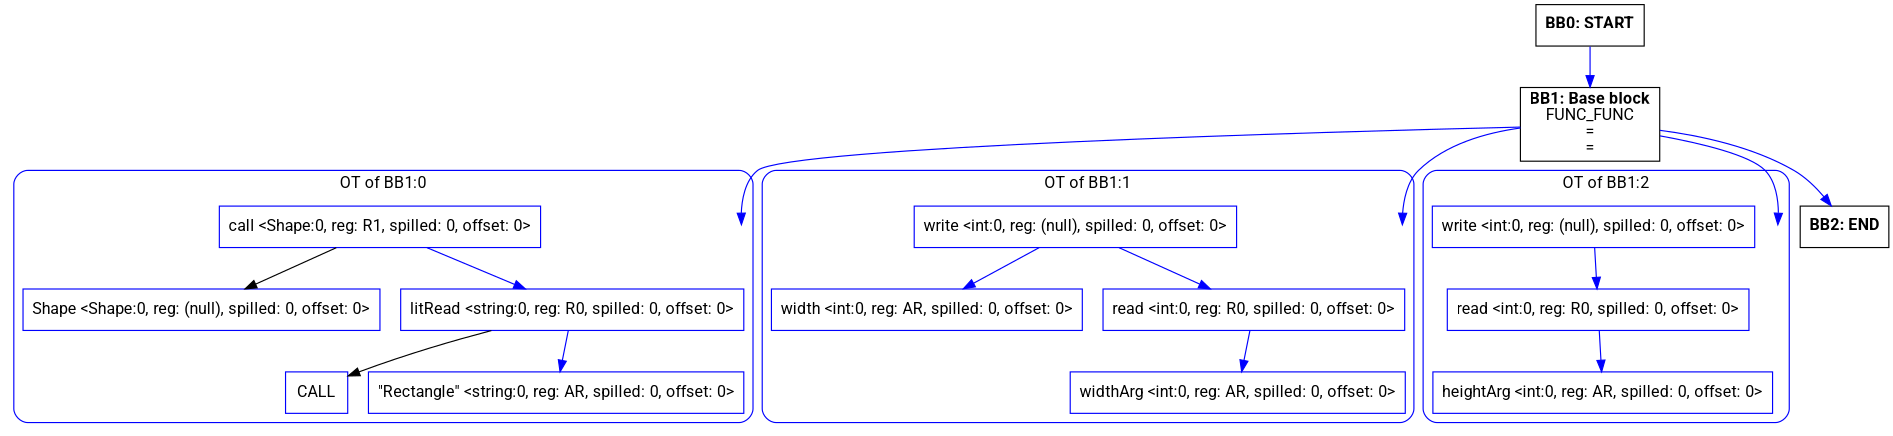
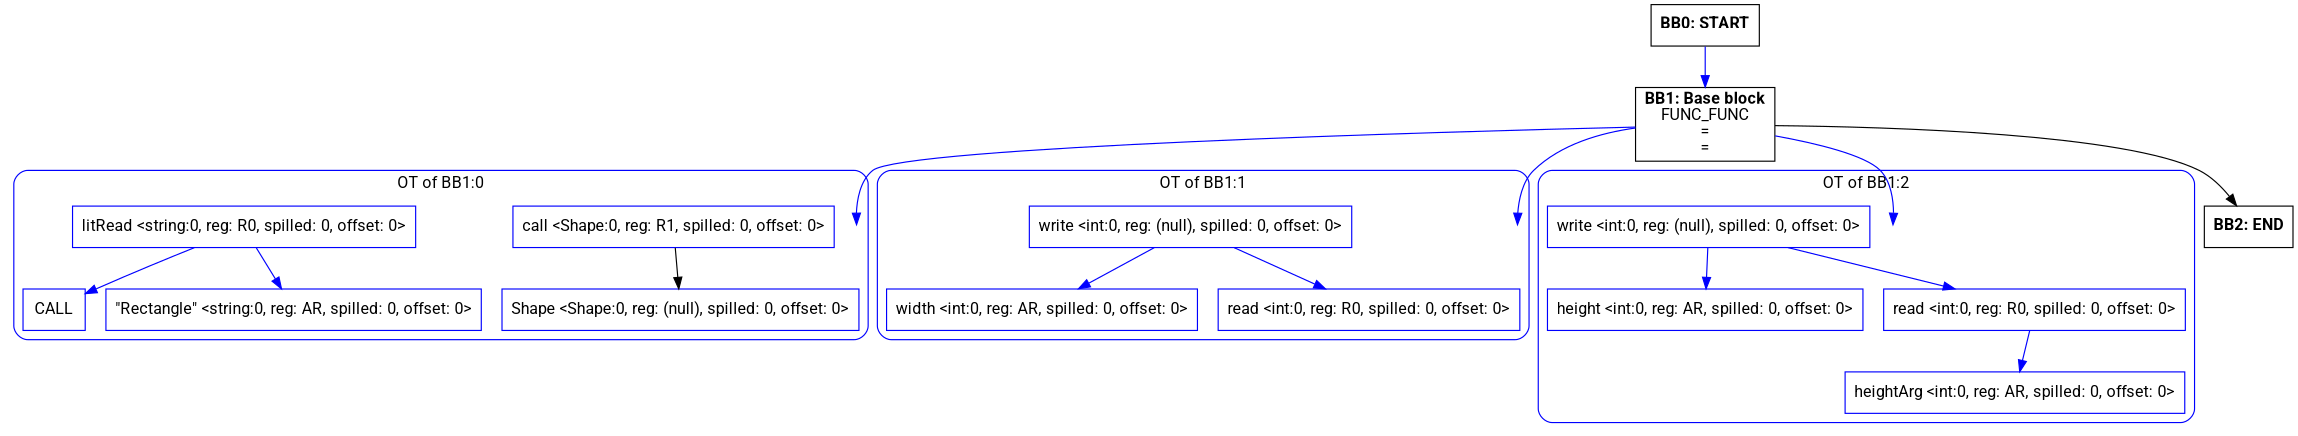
(1748, 150) -> (2009, 135)
(471, 266) -> none
none -> (1705, 310)
(425, 350) -> (145, 268)
(1238, 393) -> none
